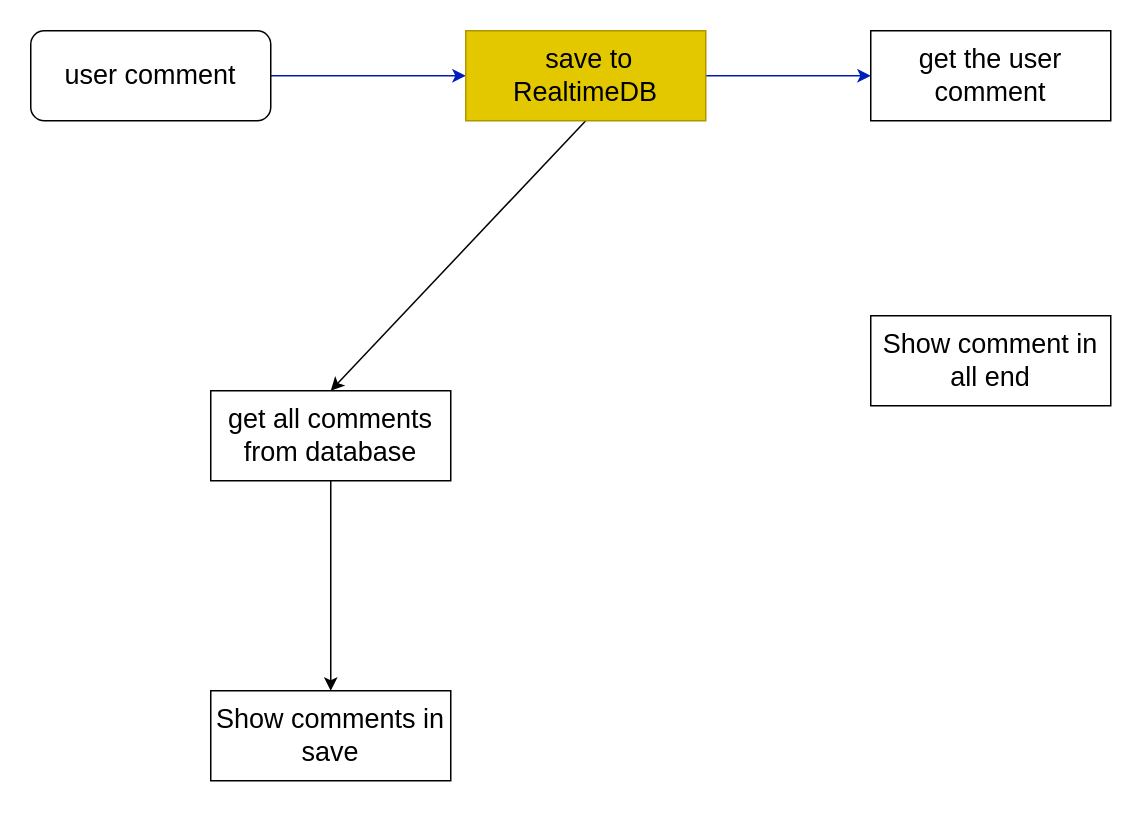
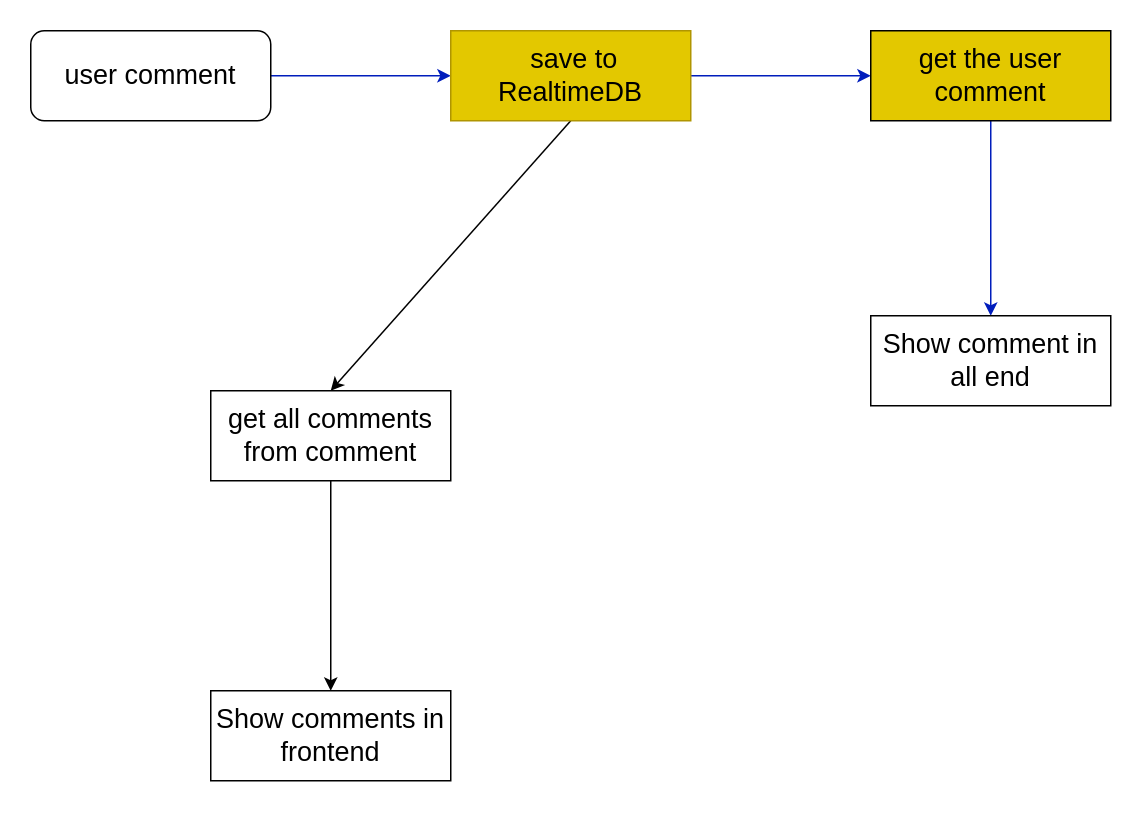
(586, 76) -> (571, 76)
(991, 76) -> (991, 76)
none -> (991, 213)
(331, 436) -> (331, 436)
(331, 736) -> (331, 736)
